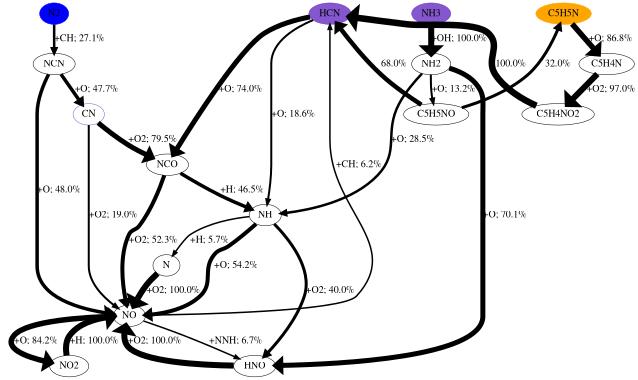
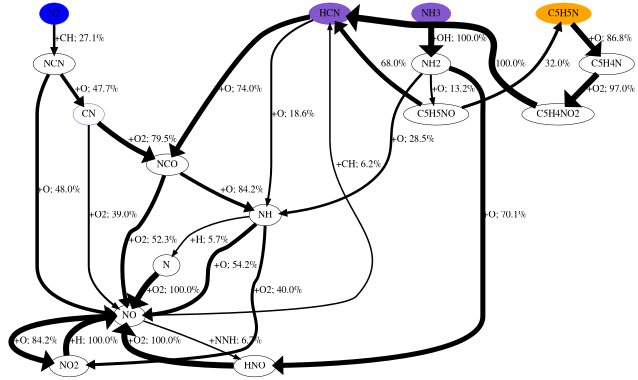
(242, 190) -> (242, 190)
(113, 215) -> (113, 215)
(306, 289) -> (234, 352)
